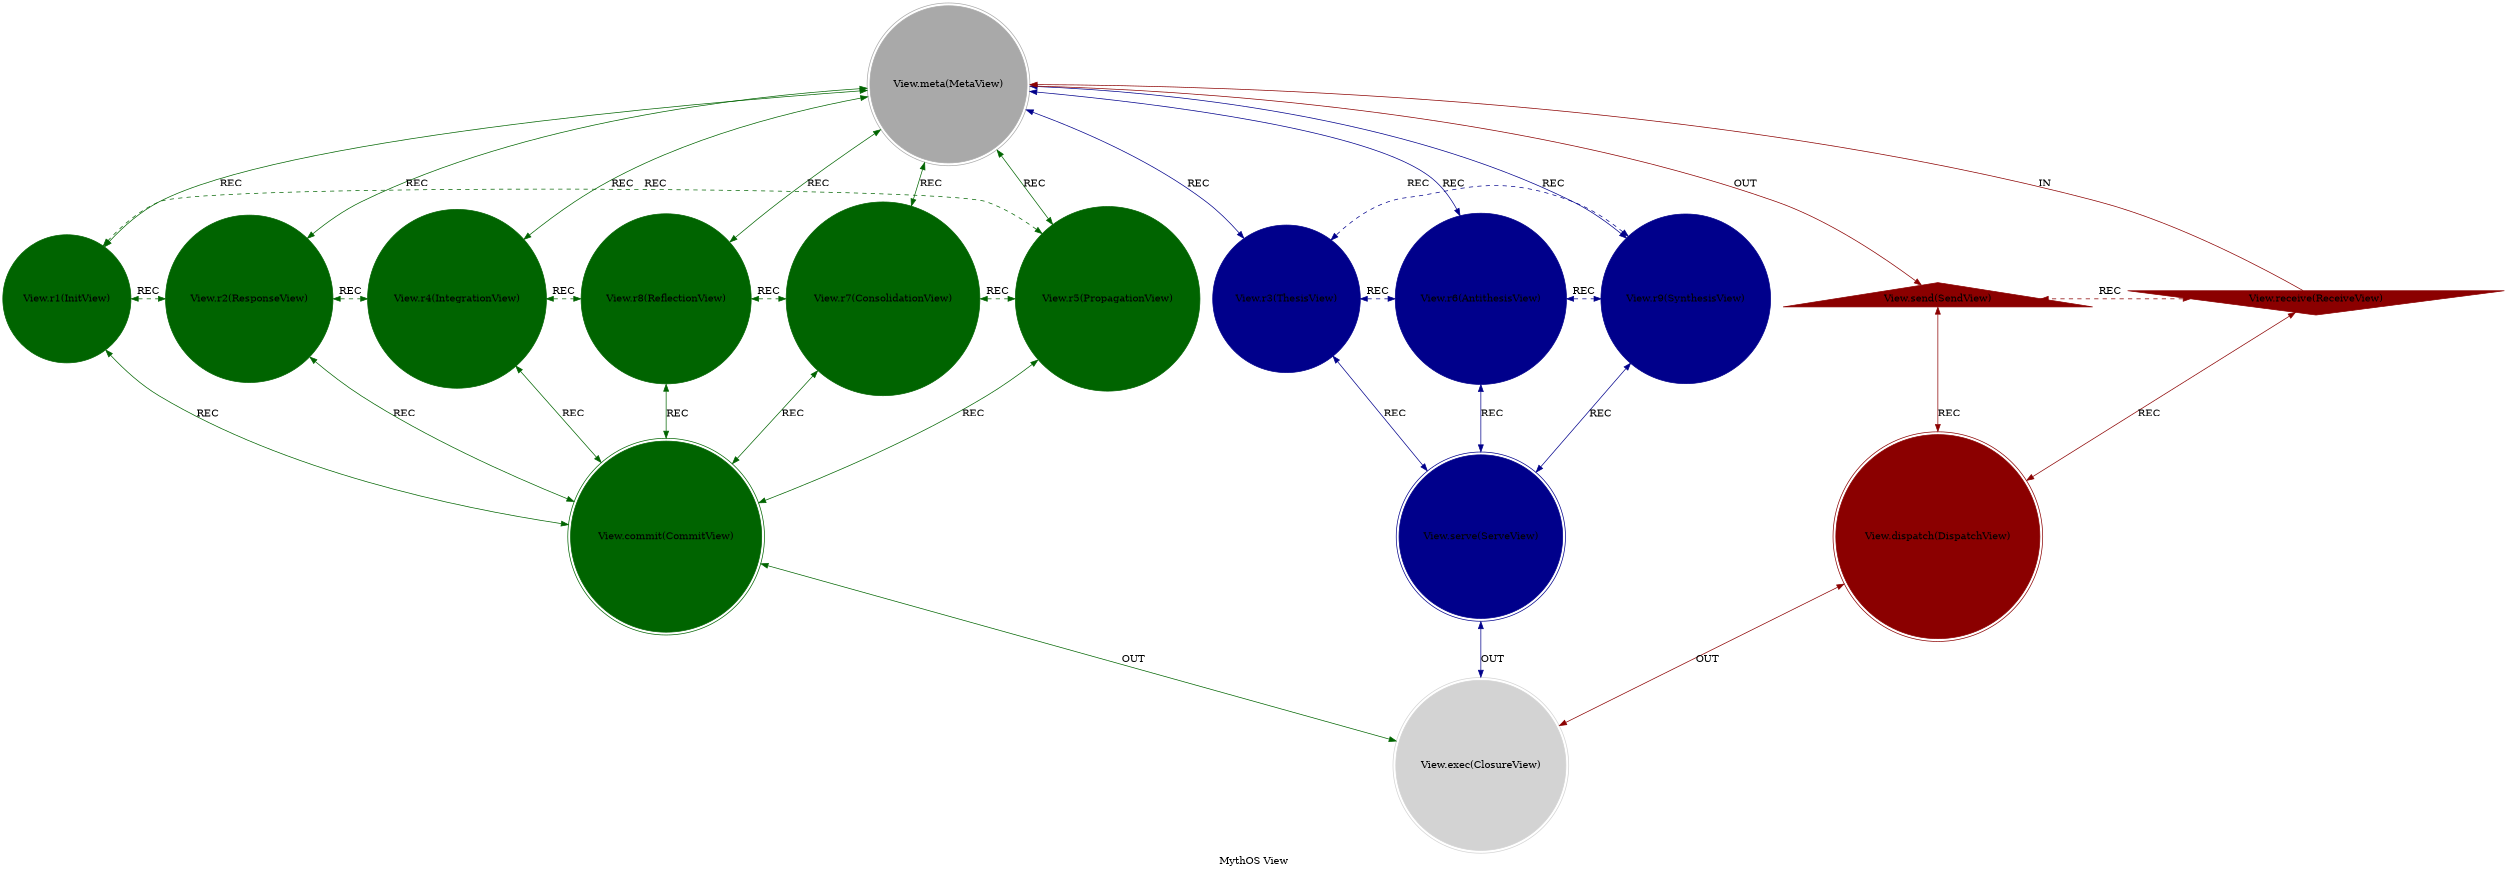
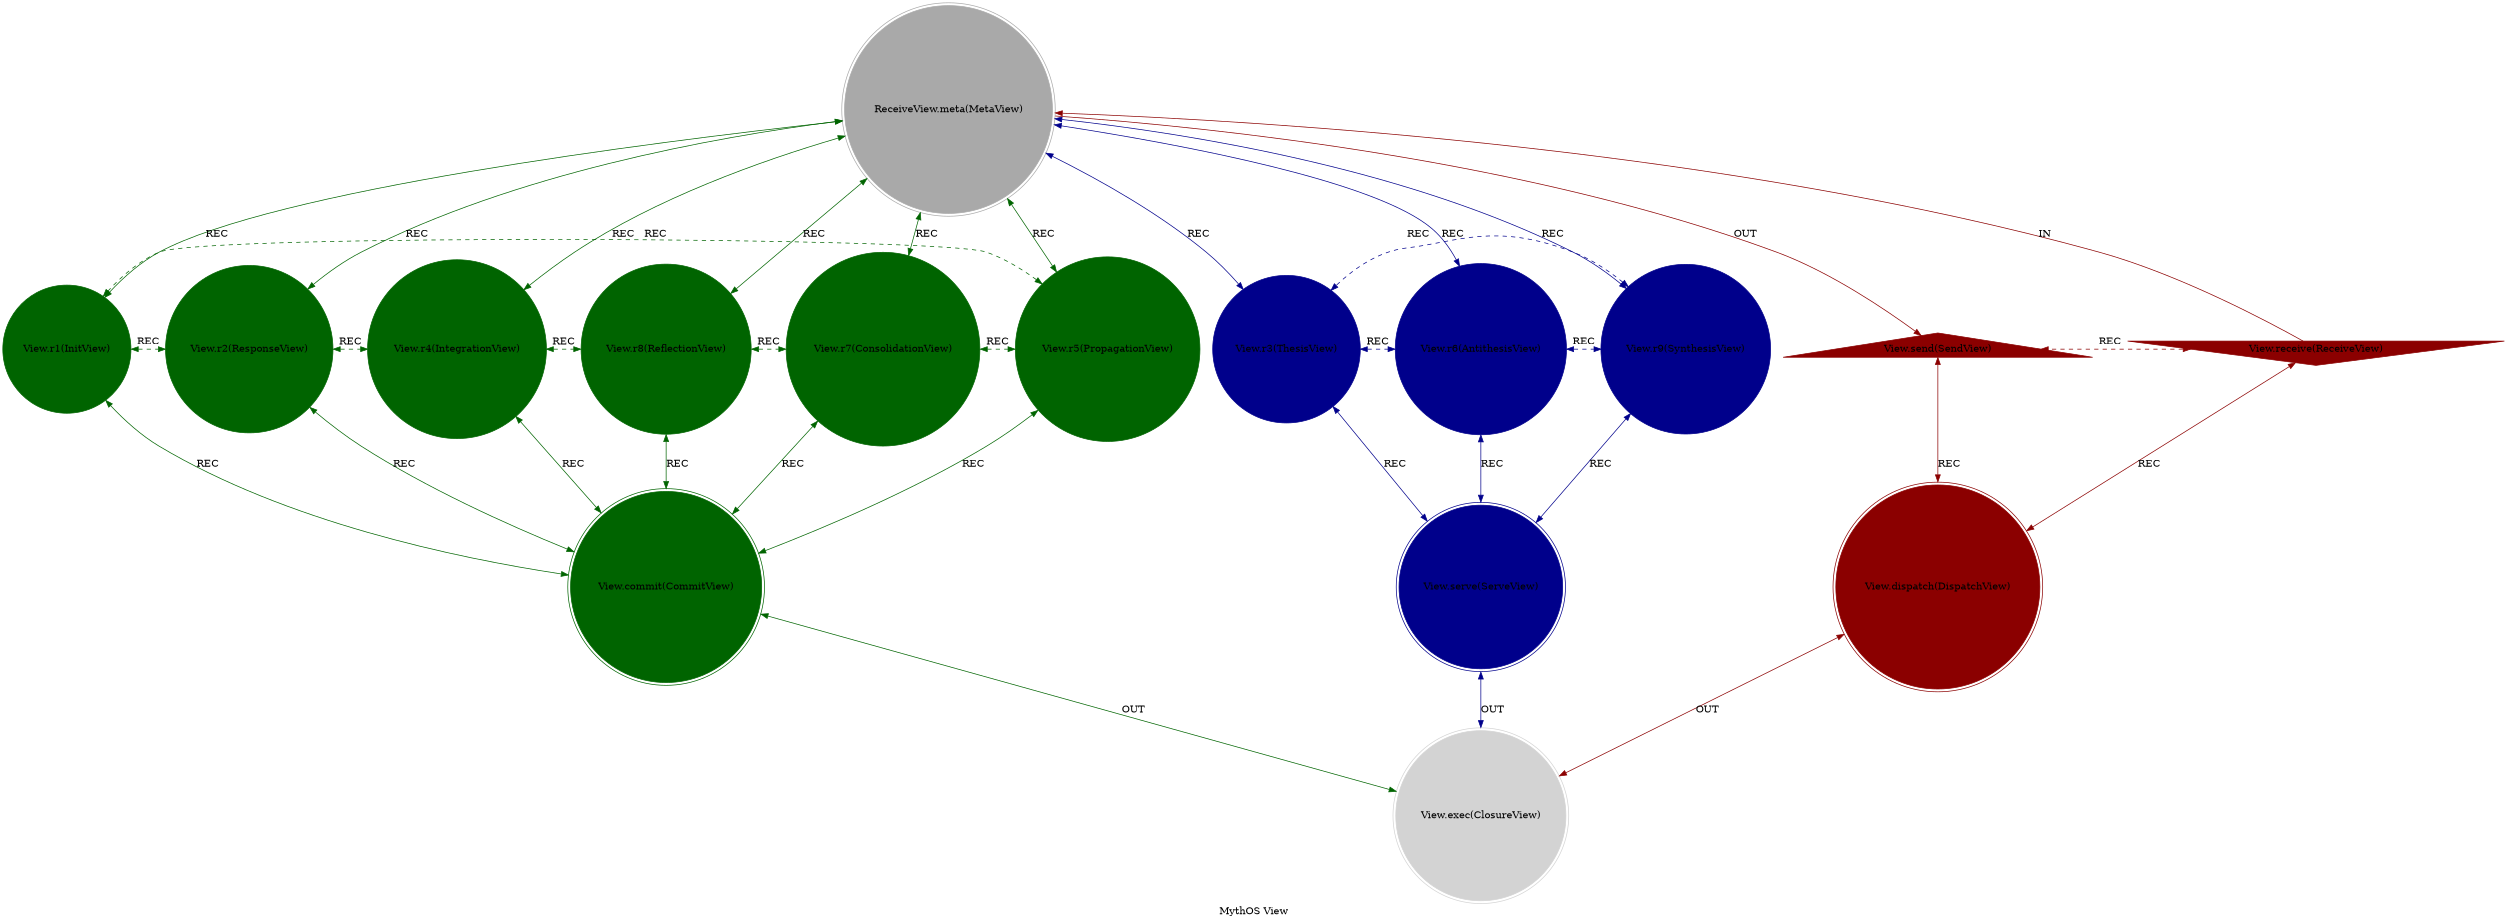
(949, 84) -> (949, 109)
